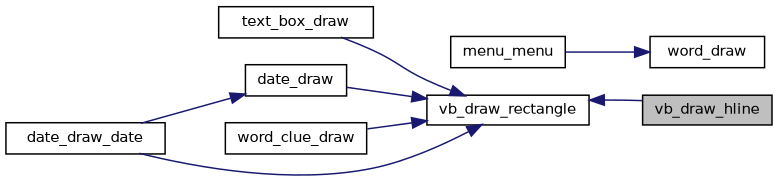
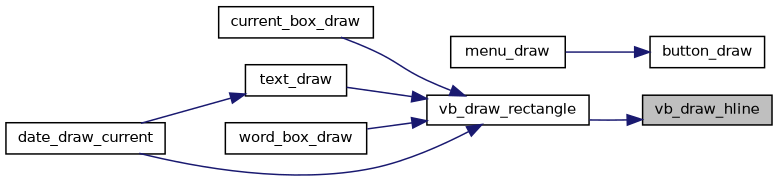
(296, 22) -> (296, 22)
(508, 52) -> (508, 52)
(707, 52) -> (707, 52)
(296, 80) -> (296, 80)
(623, 100) -> (608, 120)
(86, 138) -> (86, 138)
(296, 138) -> (296, 138)
